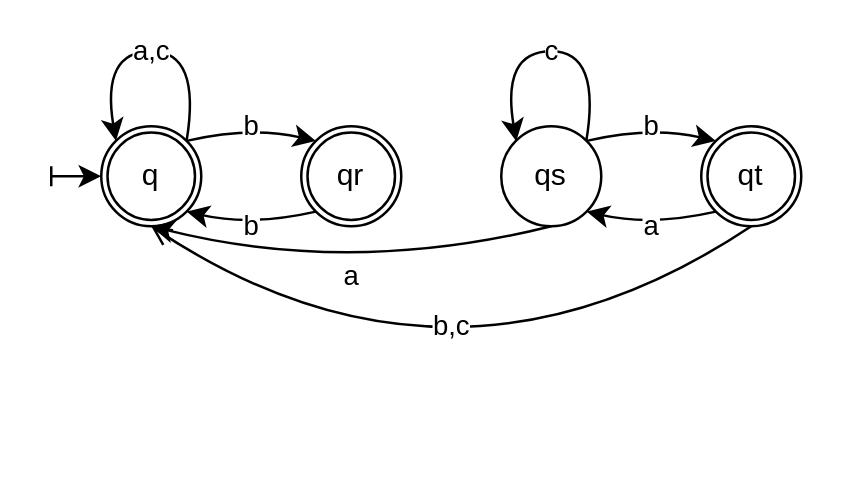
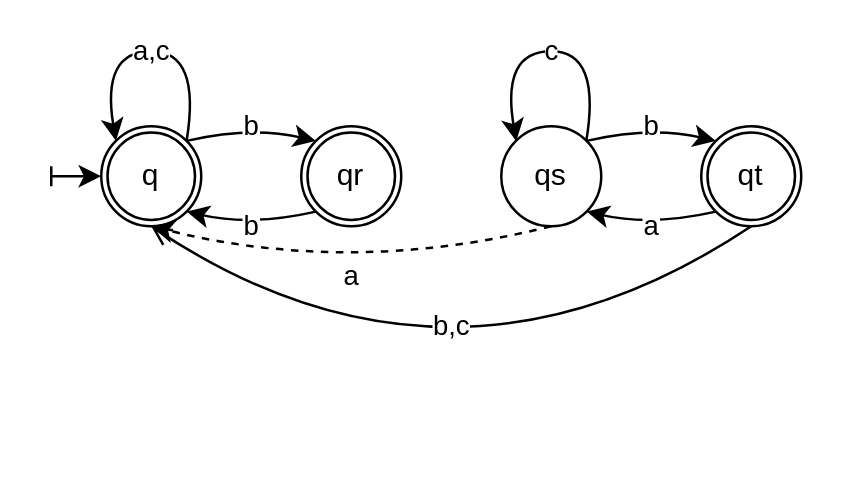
(357, 252) -> (357, 252)
